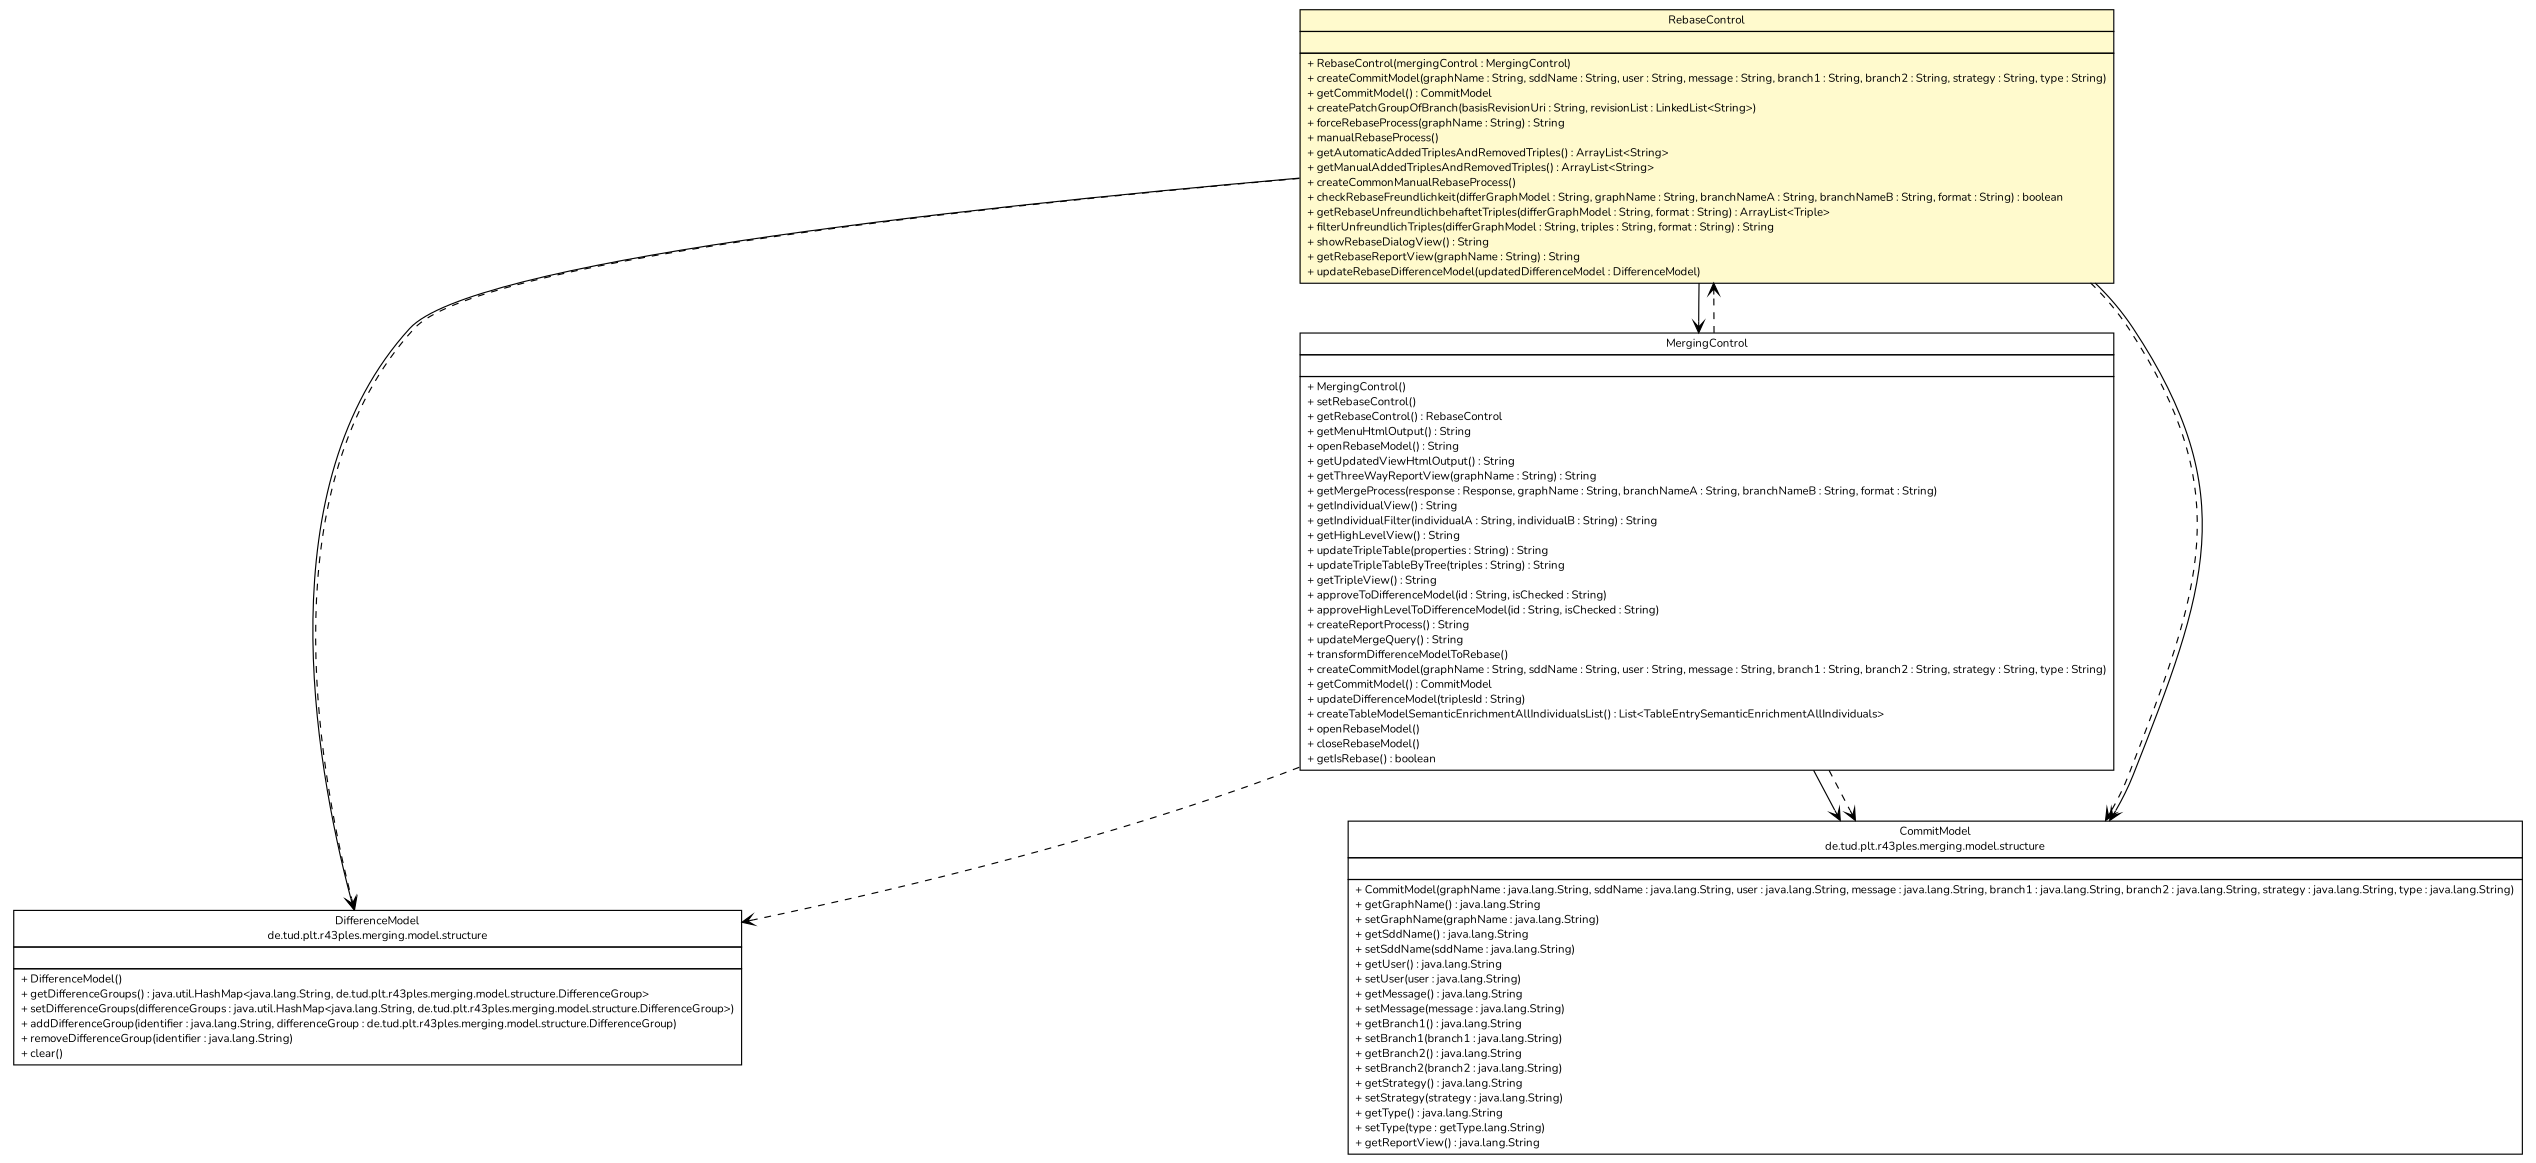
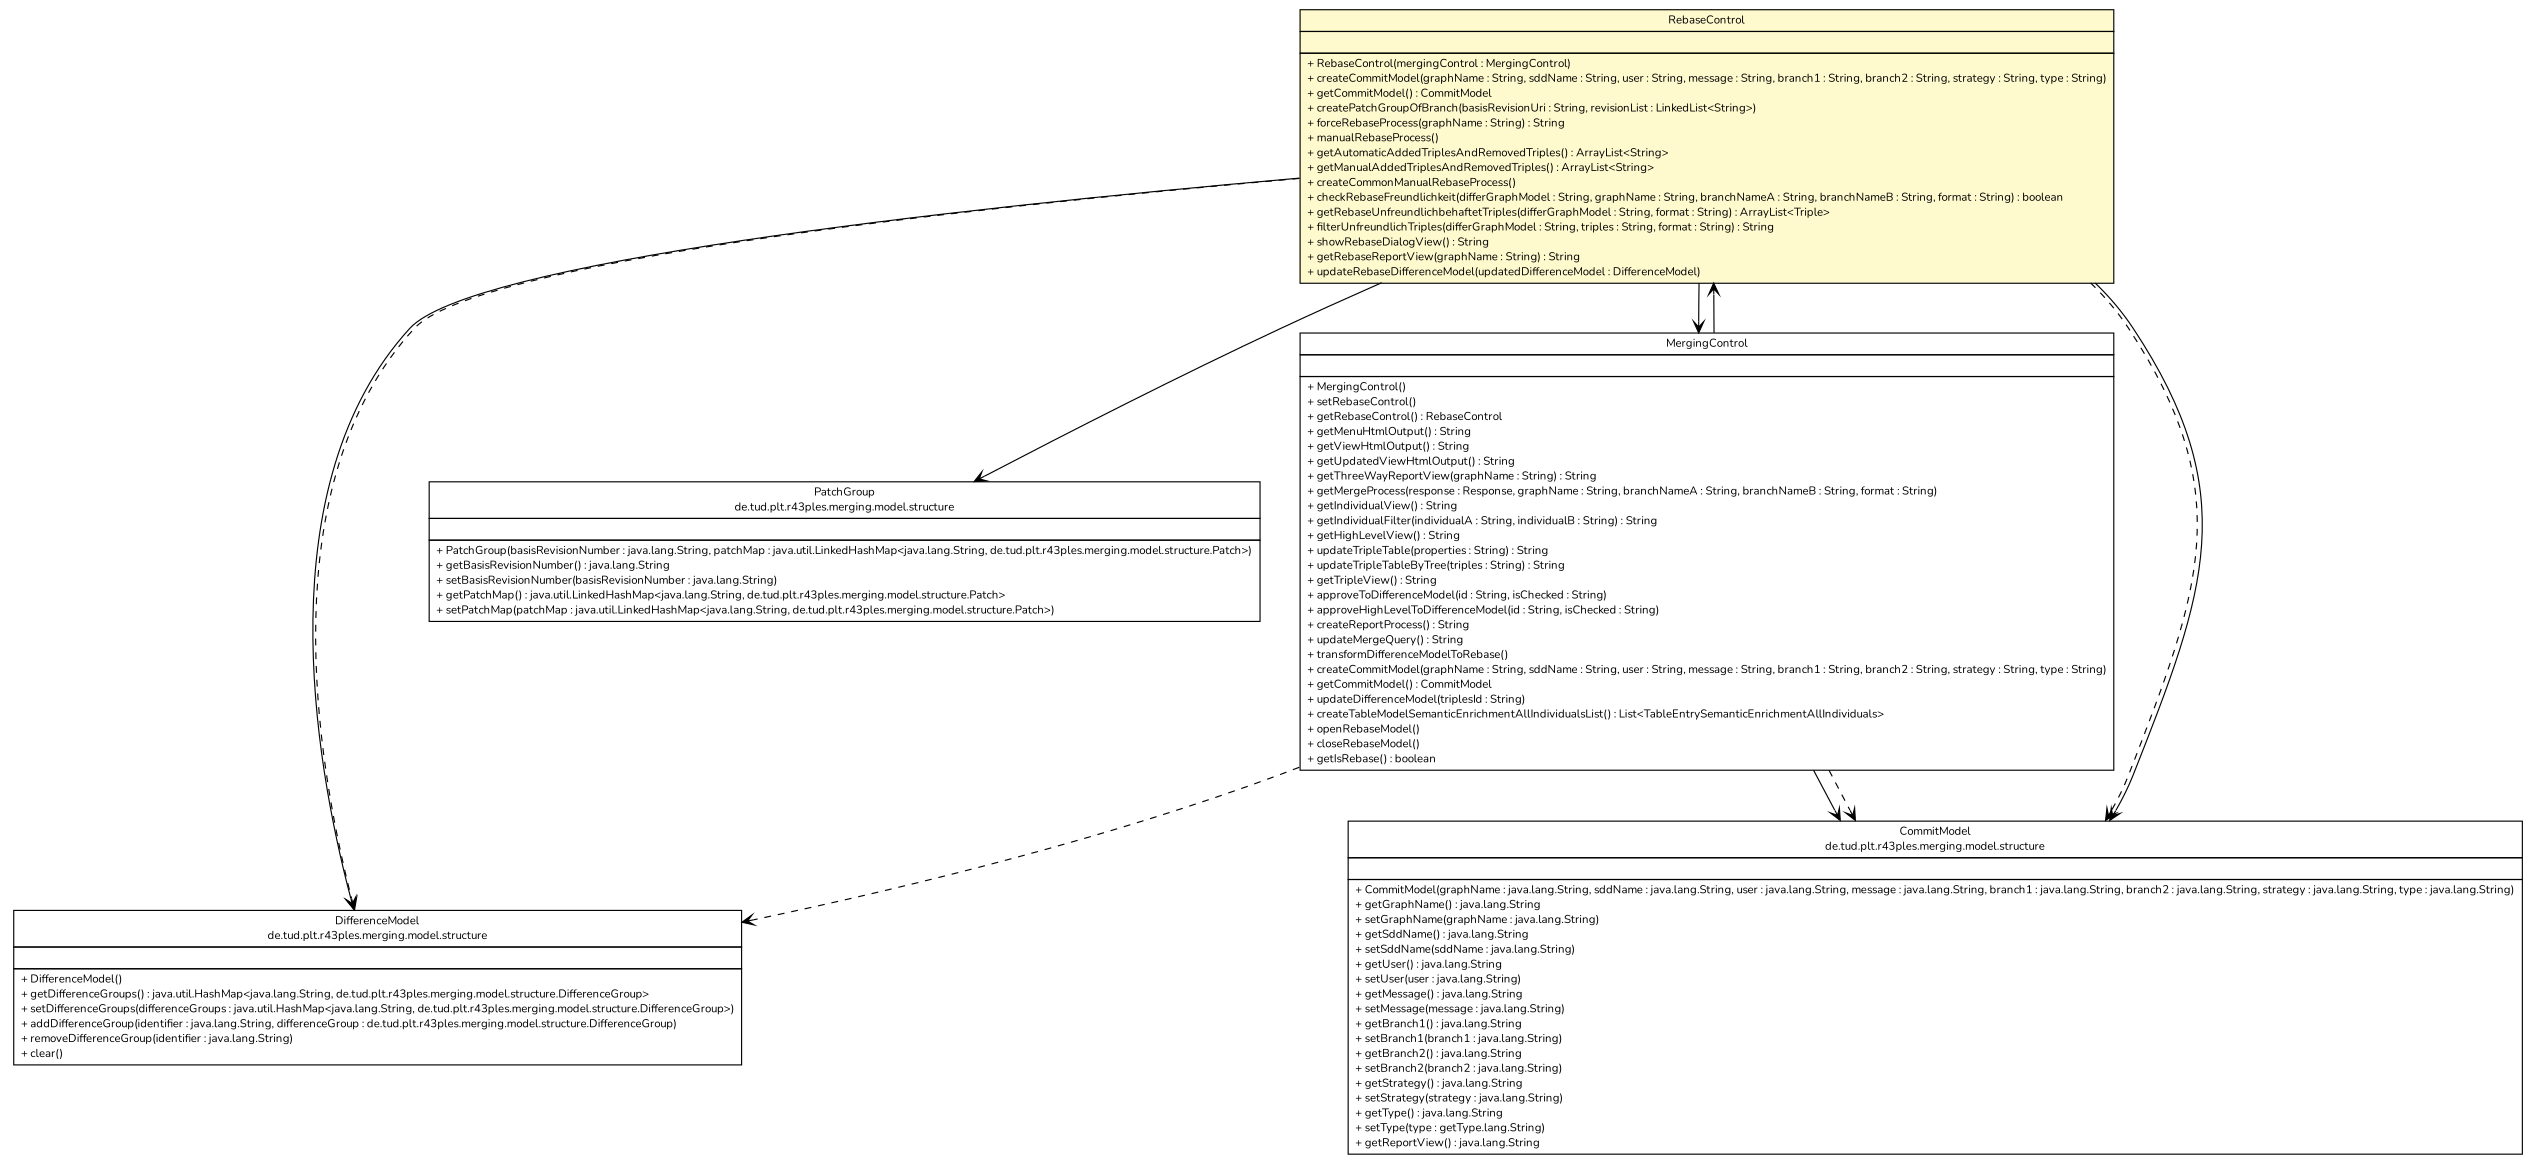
(1714, 314) -> (1714, 314)
(1384, 446) -> (1389, 446)
none -> (845, 552)
